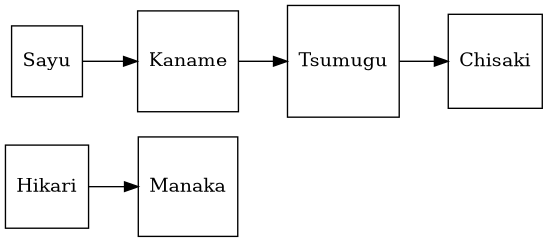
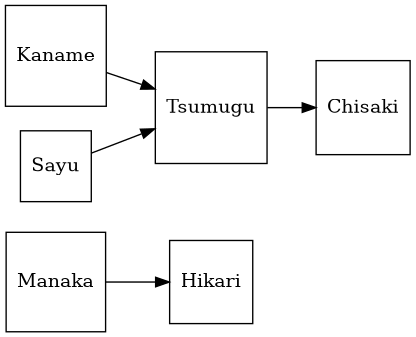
(103, 61) -> (117, 143)
(106, 187) -> (131, 282)
